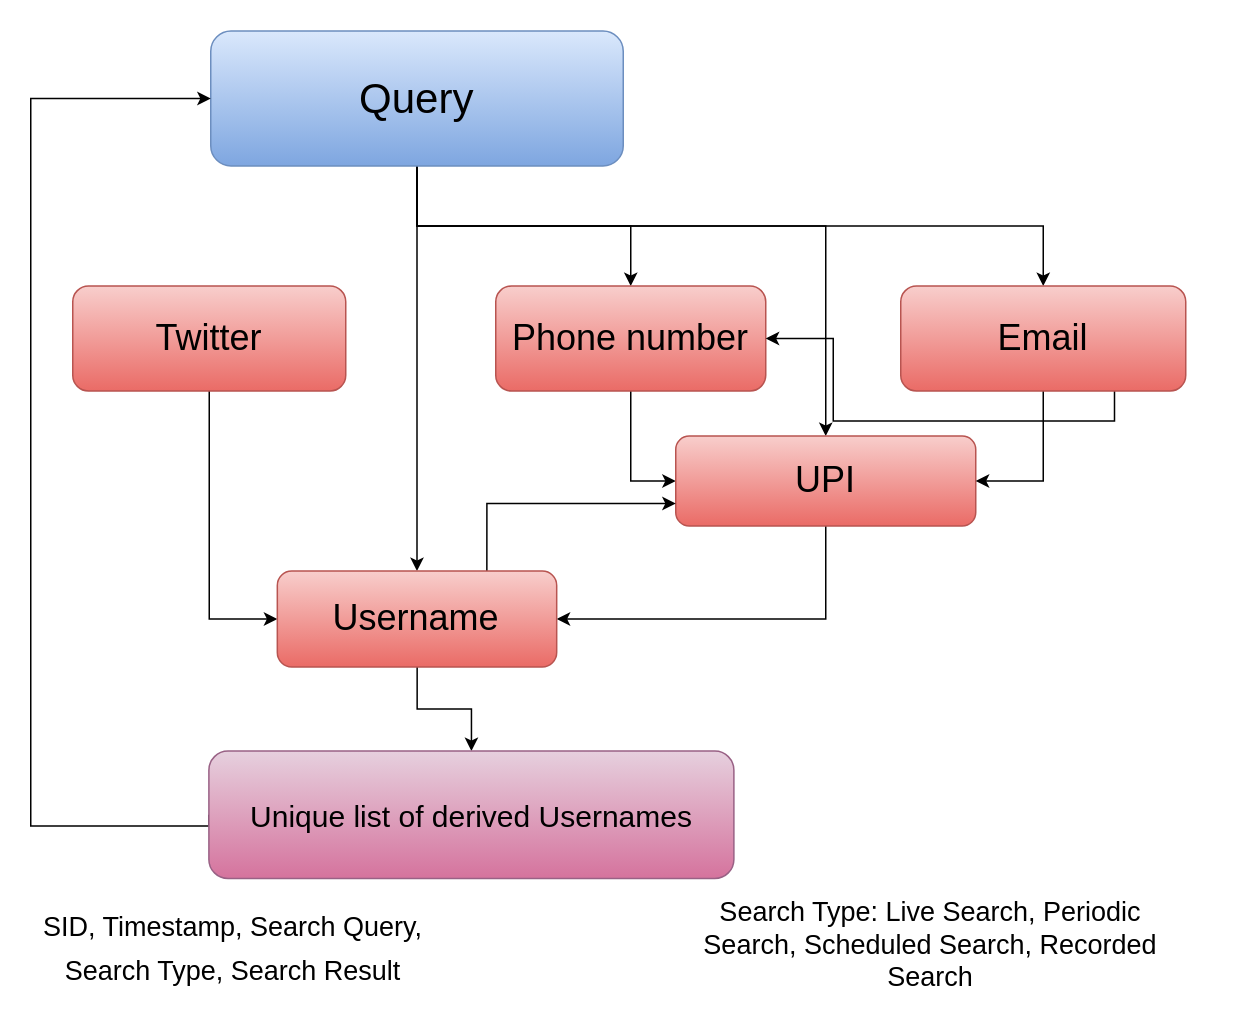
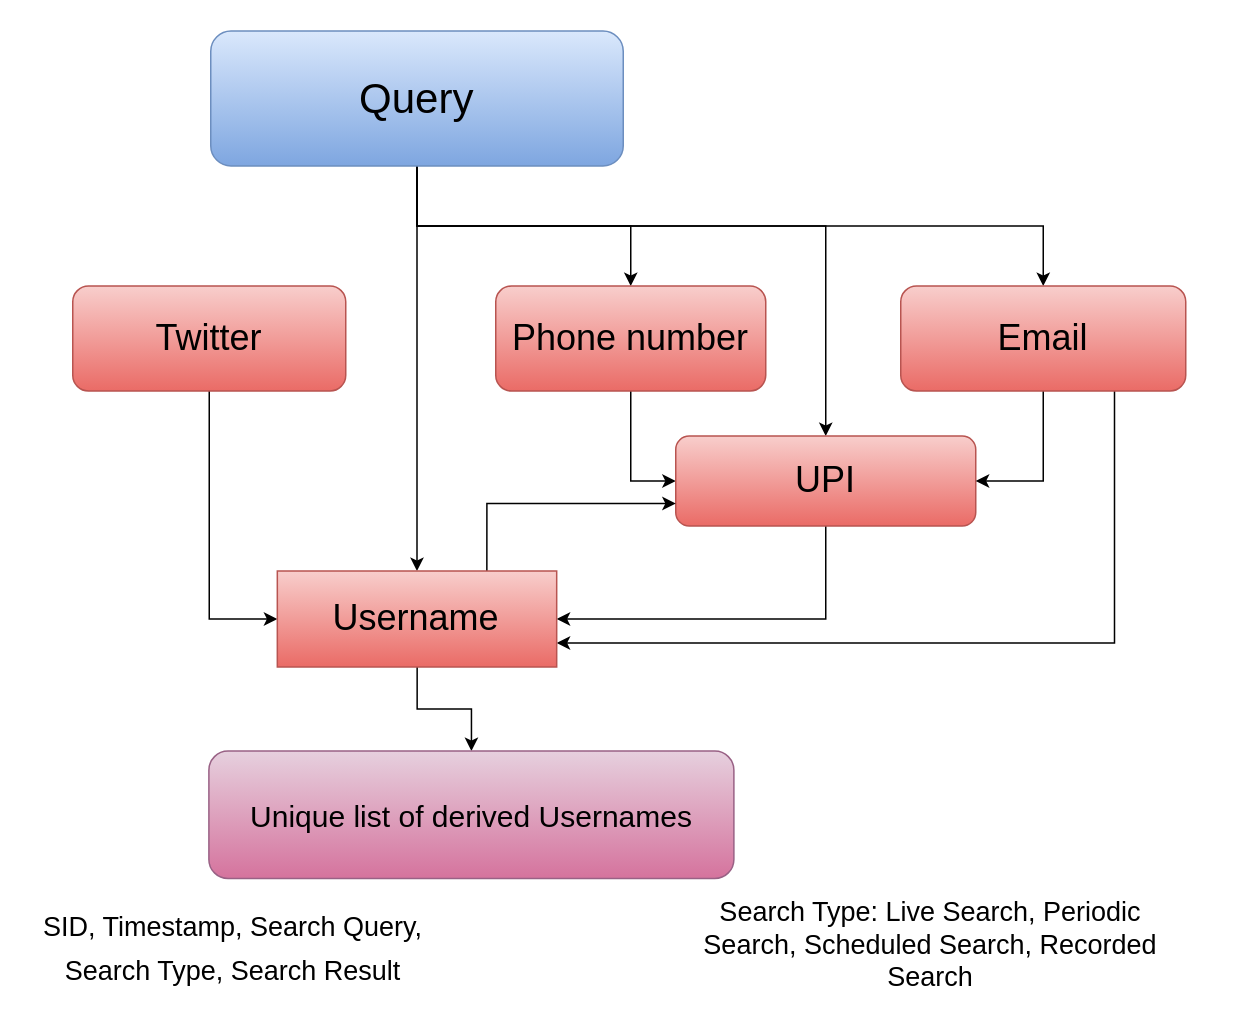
(906, 421) -> (953, 643)
(31, 468) -> none
(417, 619) -> (417, 619)
